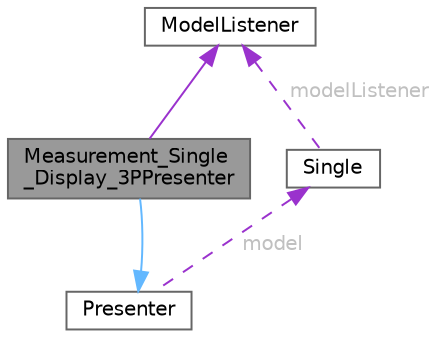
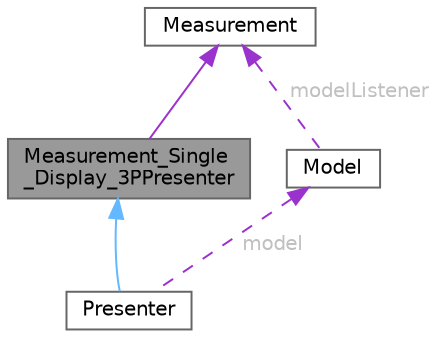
(230, 27) -> (230, 27)
(333, 169) -> (333, 169)
(142, 235) -> (116, 255)
